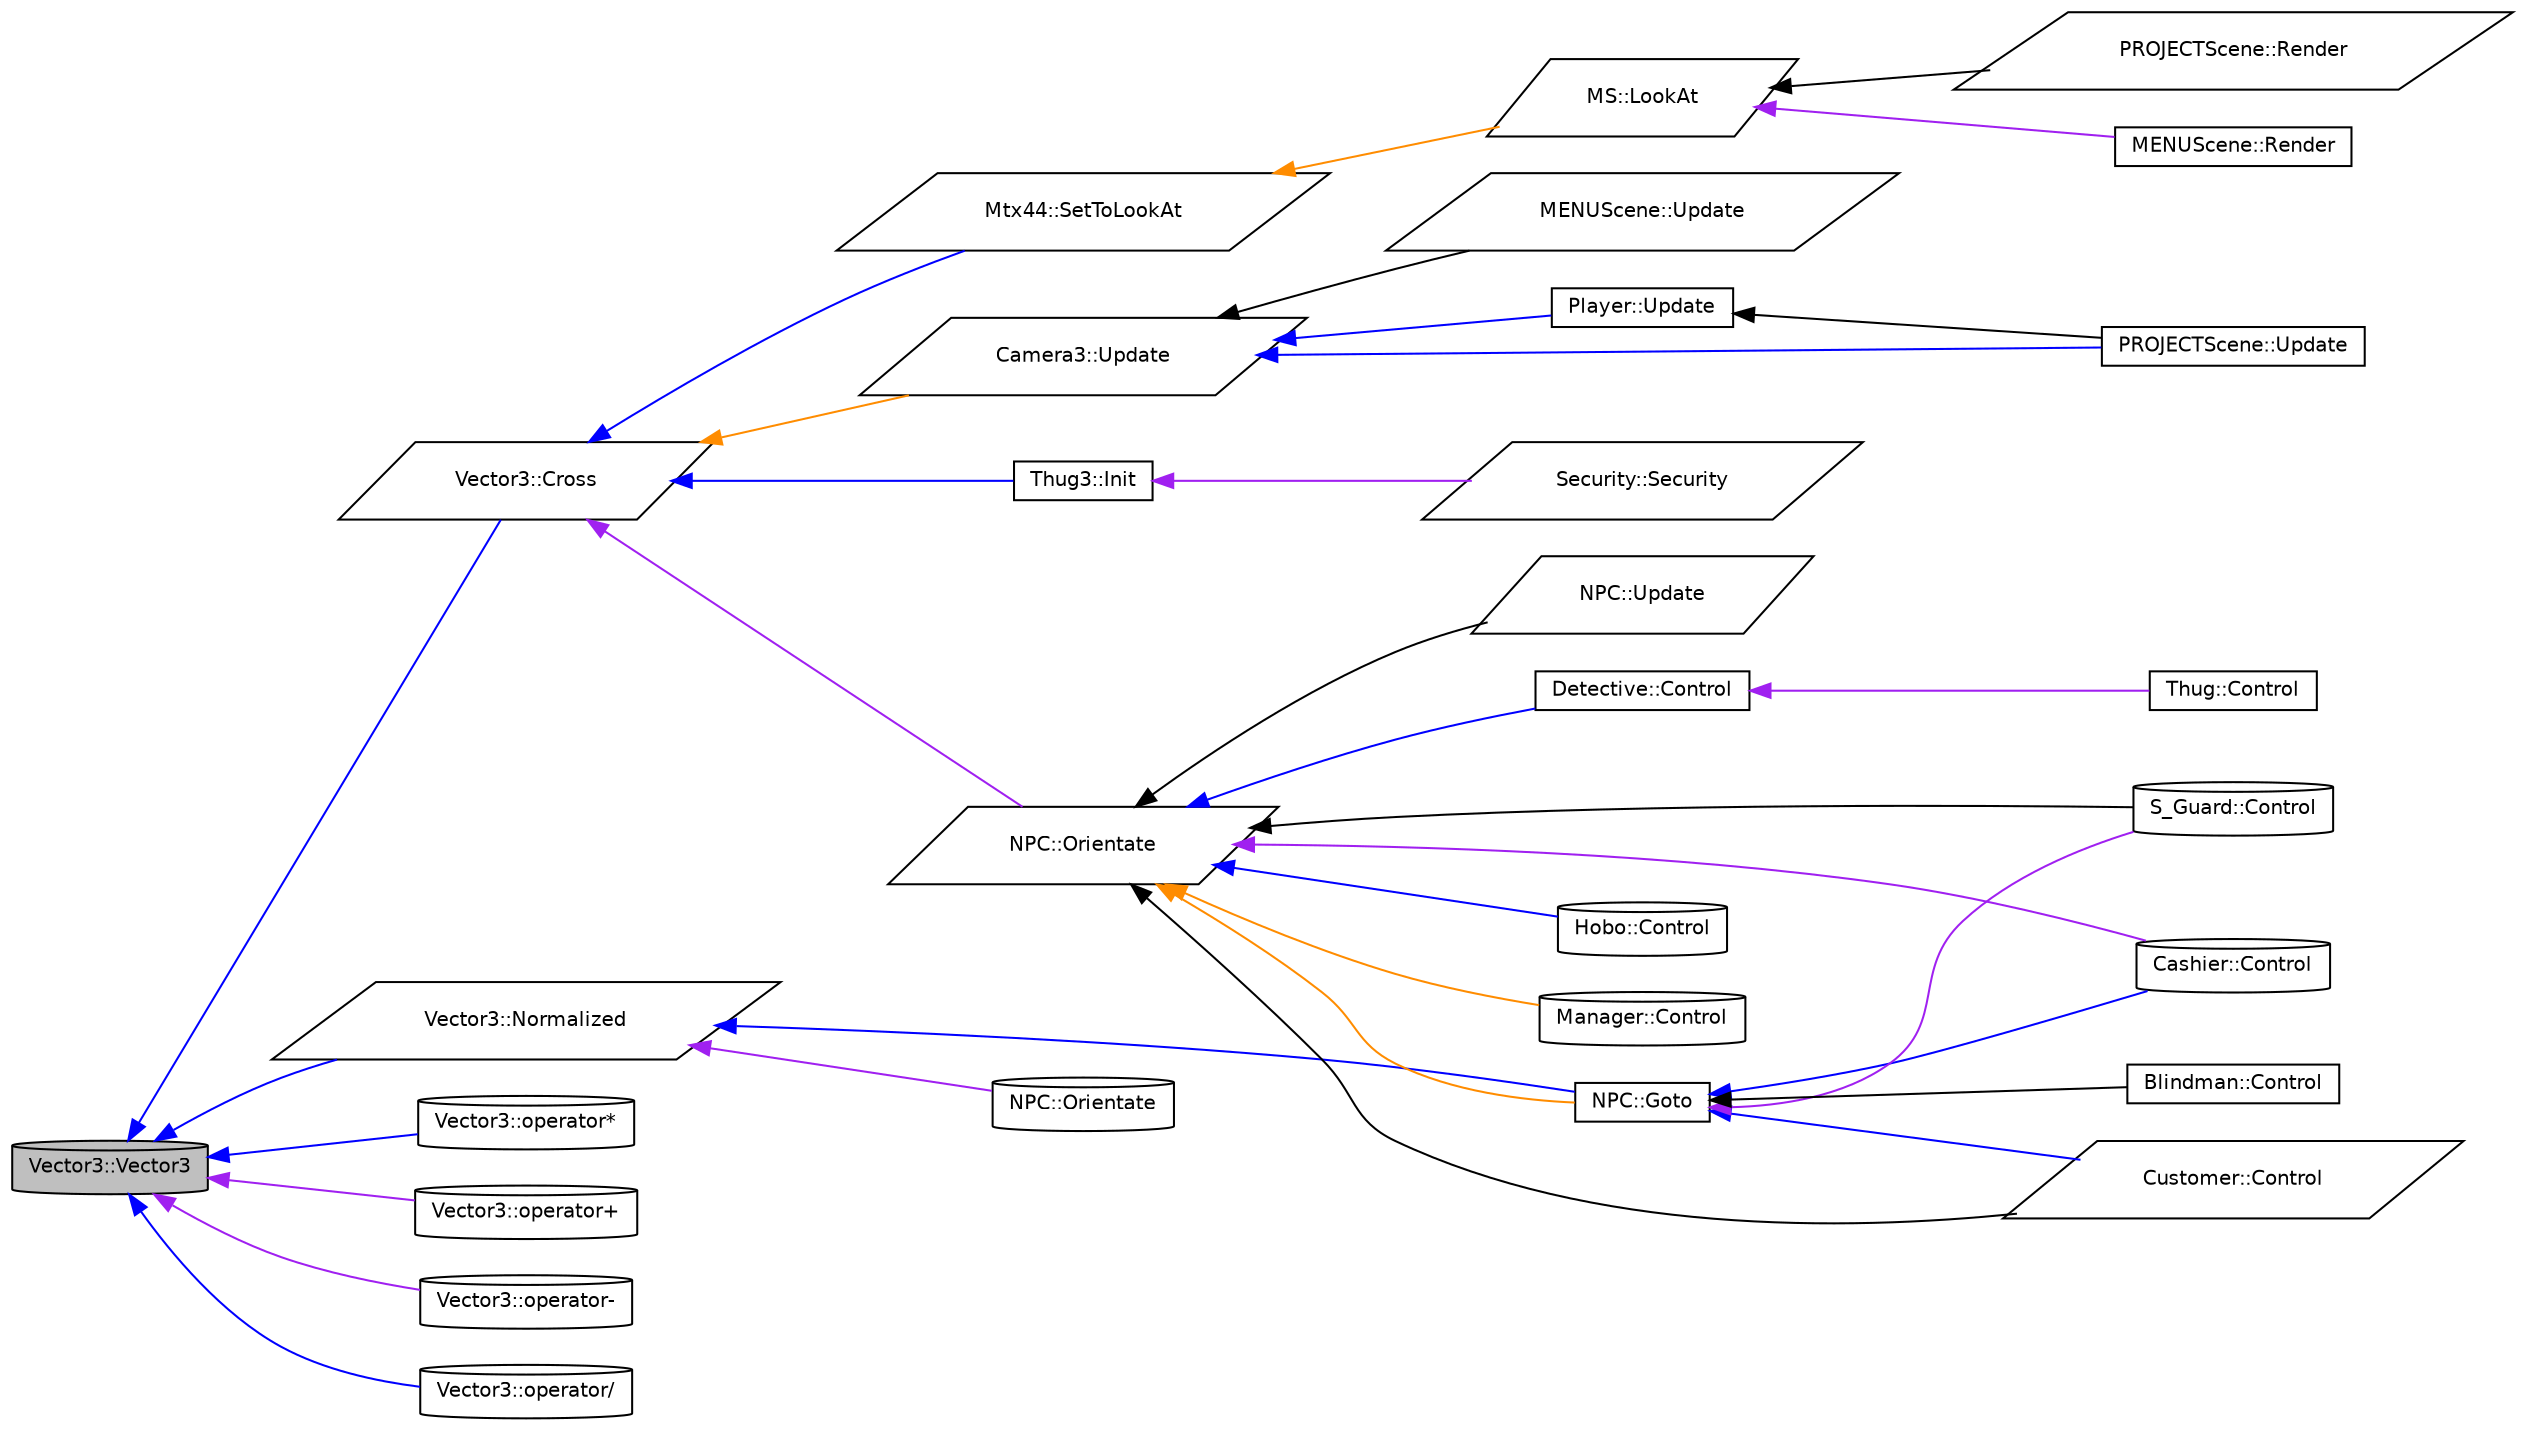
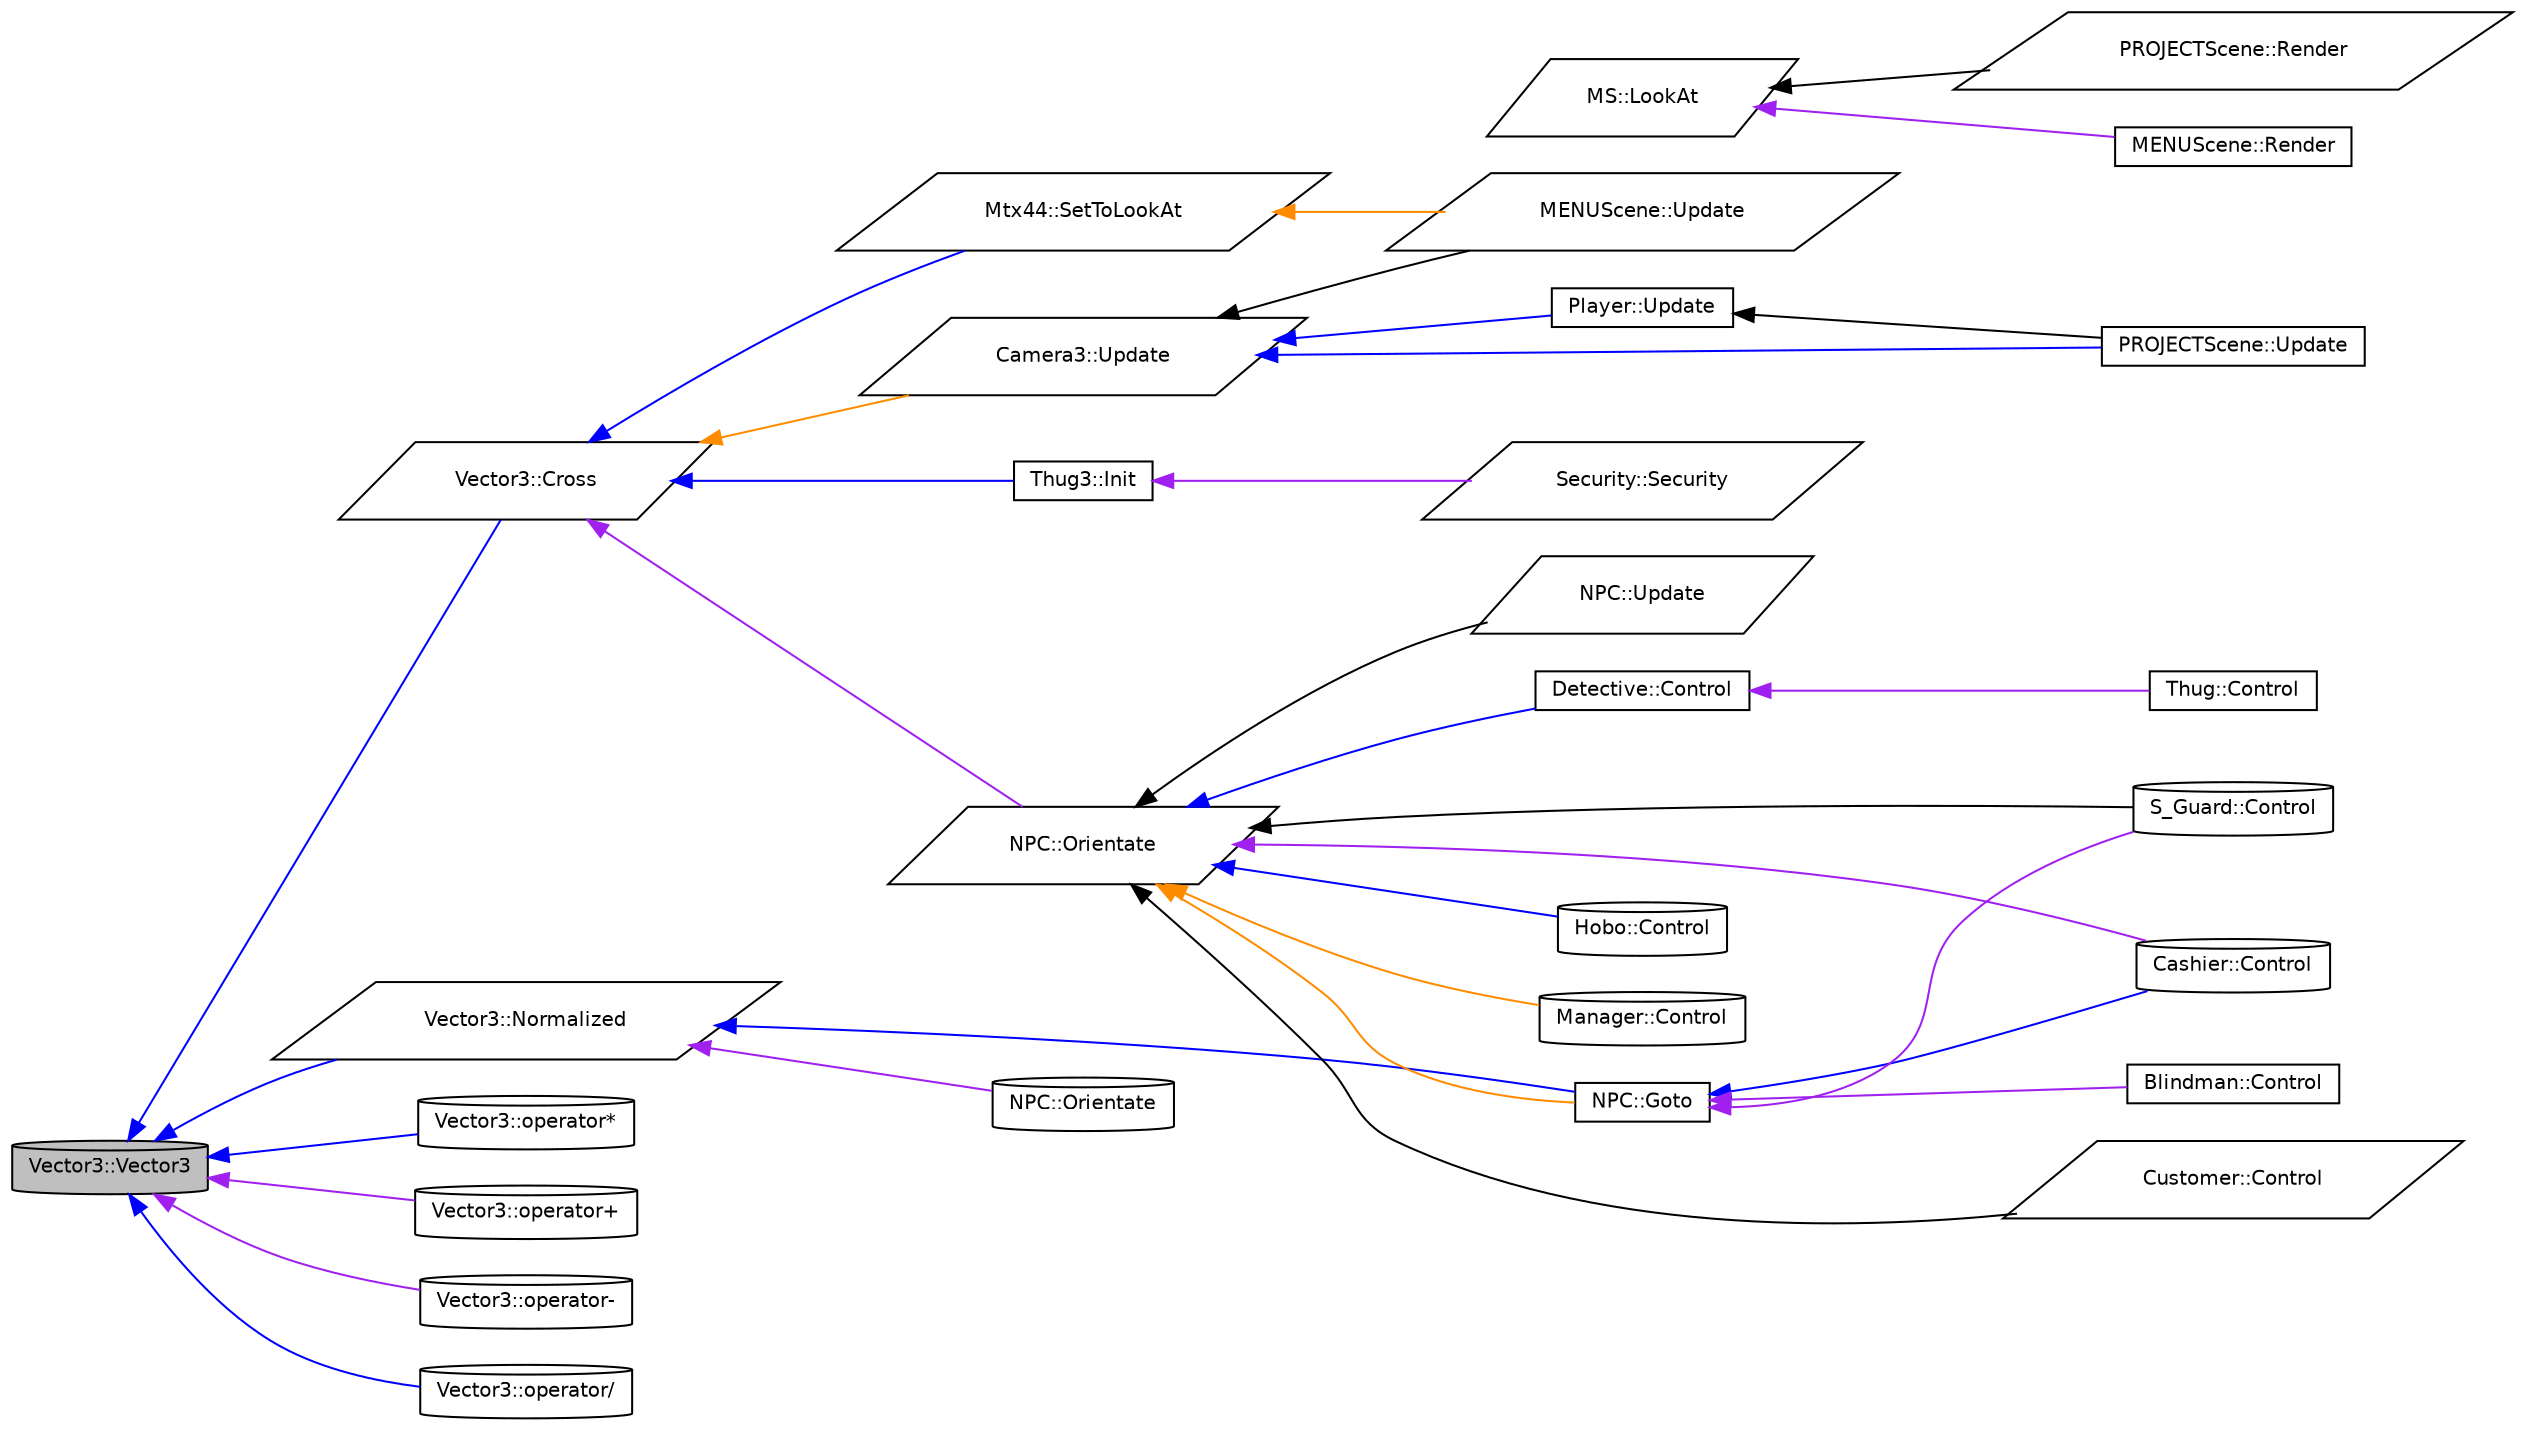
(1397, 148) -> (1370, 212)
(1929, 1093) -> (1929, 1093)
(1906, 1137) -> none
